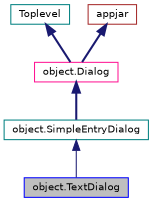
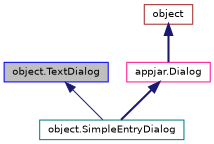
(40, 14) -> none
(112, 14) -> (168, 14)
(76, 72) -> (168, 72)
(76, 164) -> (88, 105)
